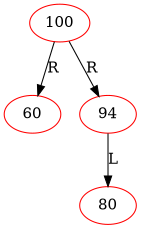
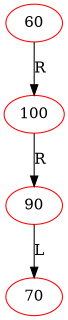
(48, 64) -> (34, 63)
(108, 114) -> (34, 206)
(108, 206) -> (34, 297)
